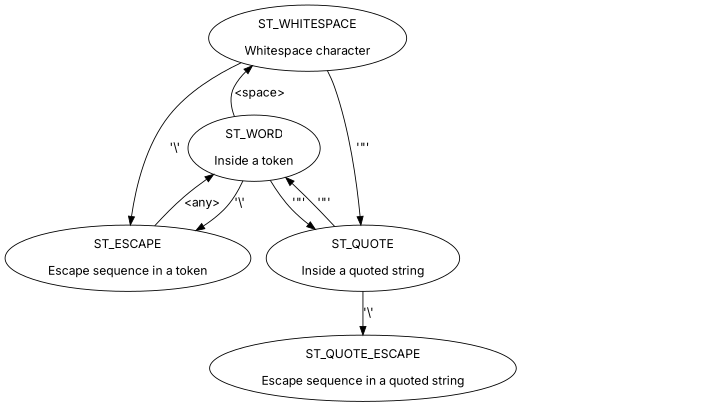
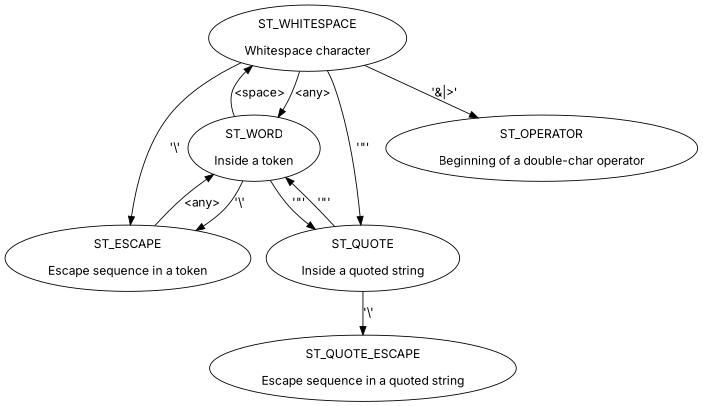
none -> (293, 91)
none -> (542, 148)
